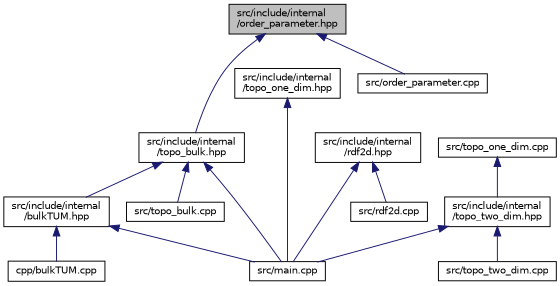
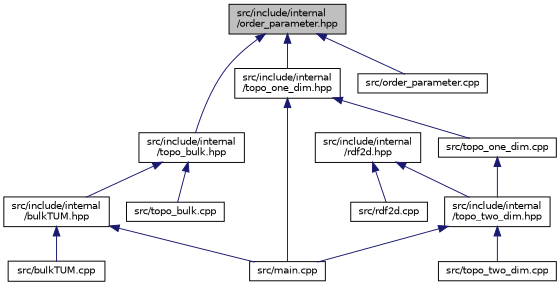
none -> (288, 56)
none -> (406, 119)
(247, 215) -> none
(323, 216) -> (437, 182)
(57, 271) -> (57, 271)
